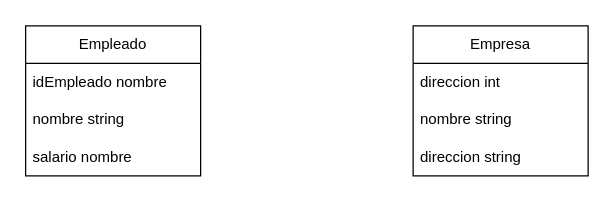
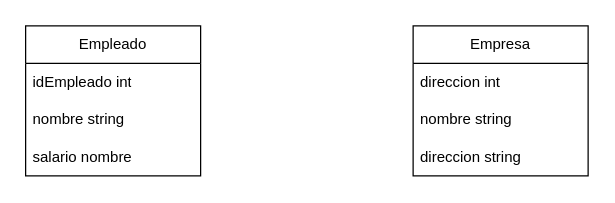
(99, 82) -> (84, 82)
